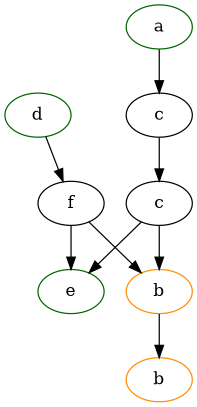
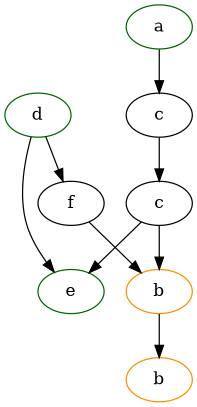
(71, 241) -> (23, 202)
